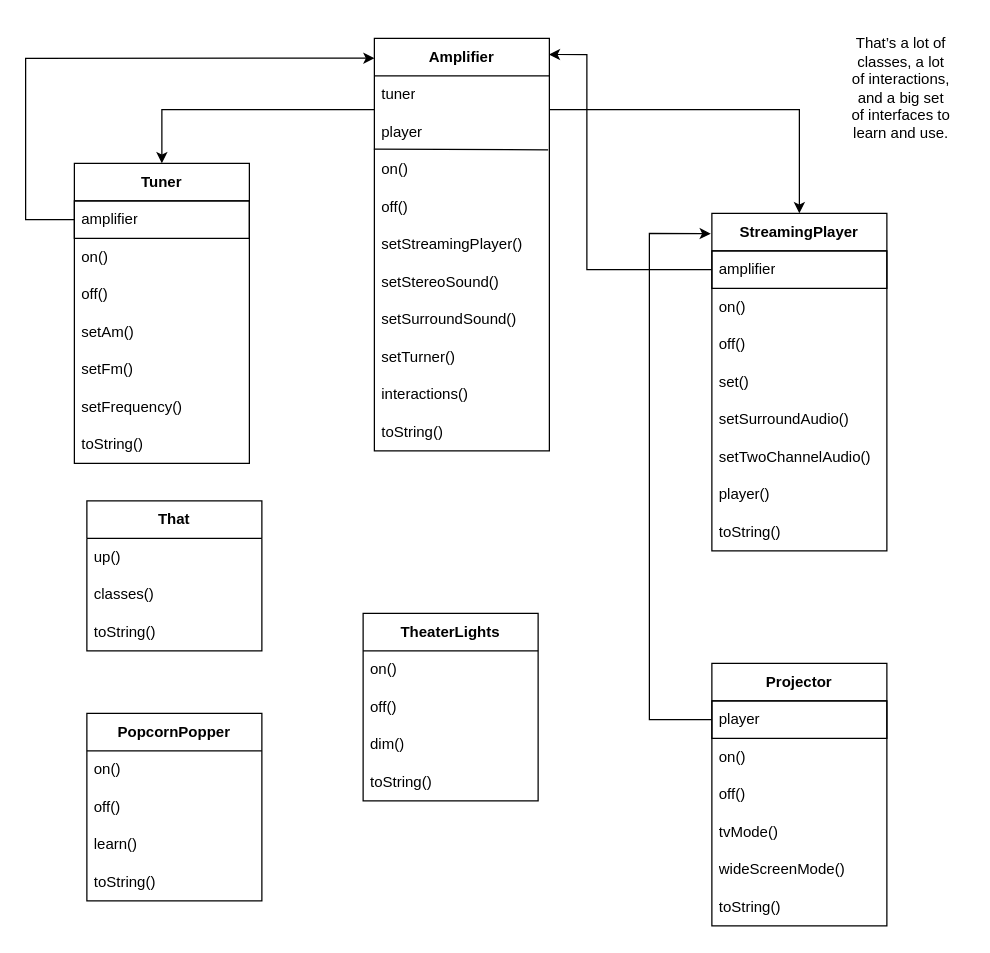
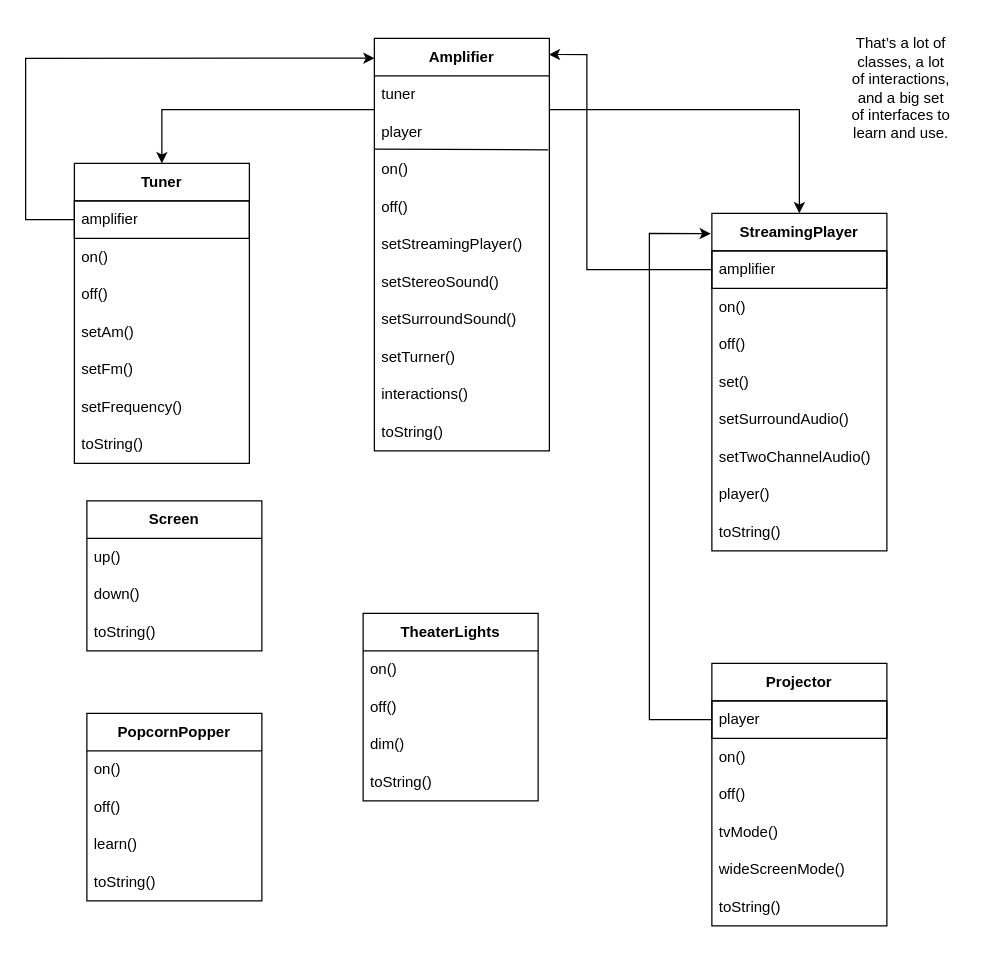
(174, 519) -> (174, 519)
(130, 594) -> (120, 594)
